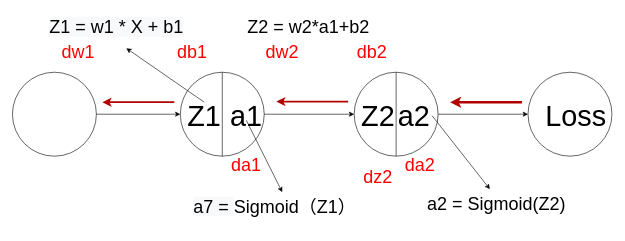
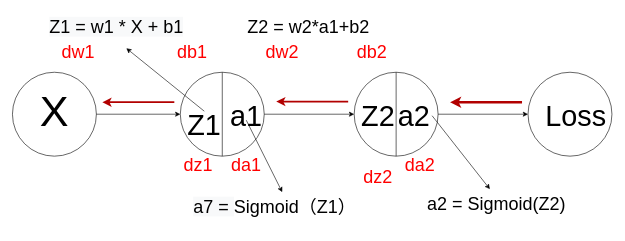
none -> (54, 111)
(204, 111) -> (204, 120)
none -> (198, 165)
